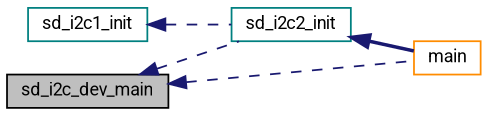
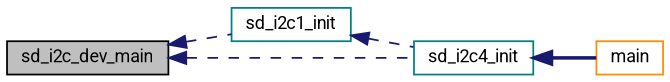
(291, 25) -> (474, 58)
(300, 72) -> (209, 38)
